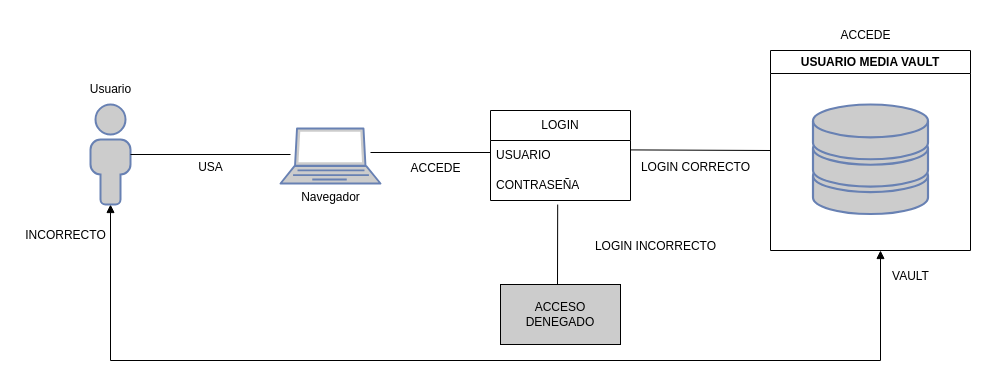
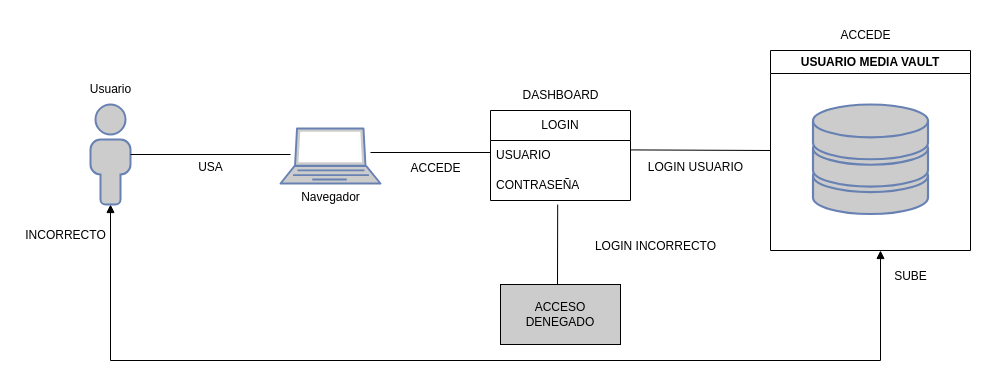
none -> (561, 96)
(696, 168) -> (696, 168)
(911, 277) -> (911, 277)
